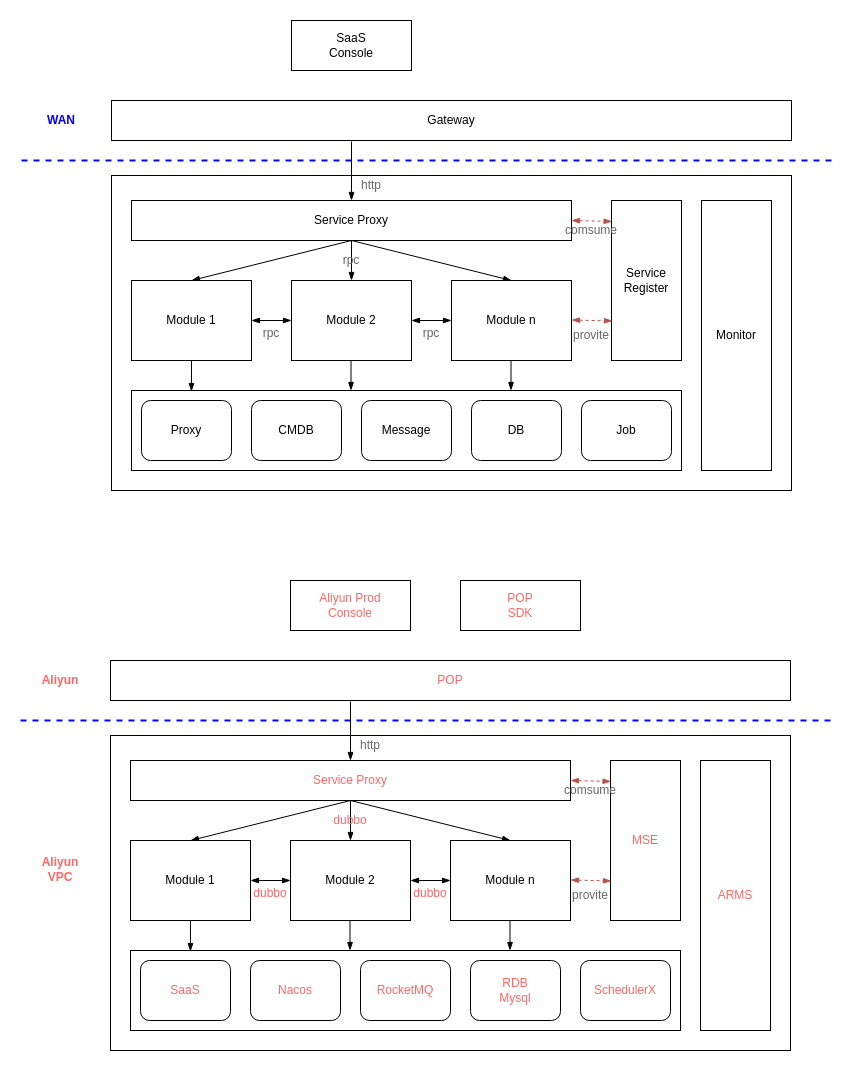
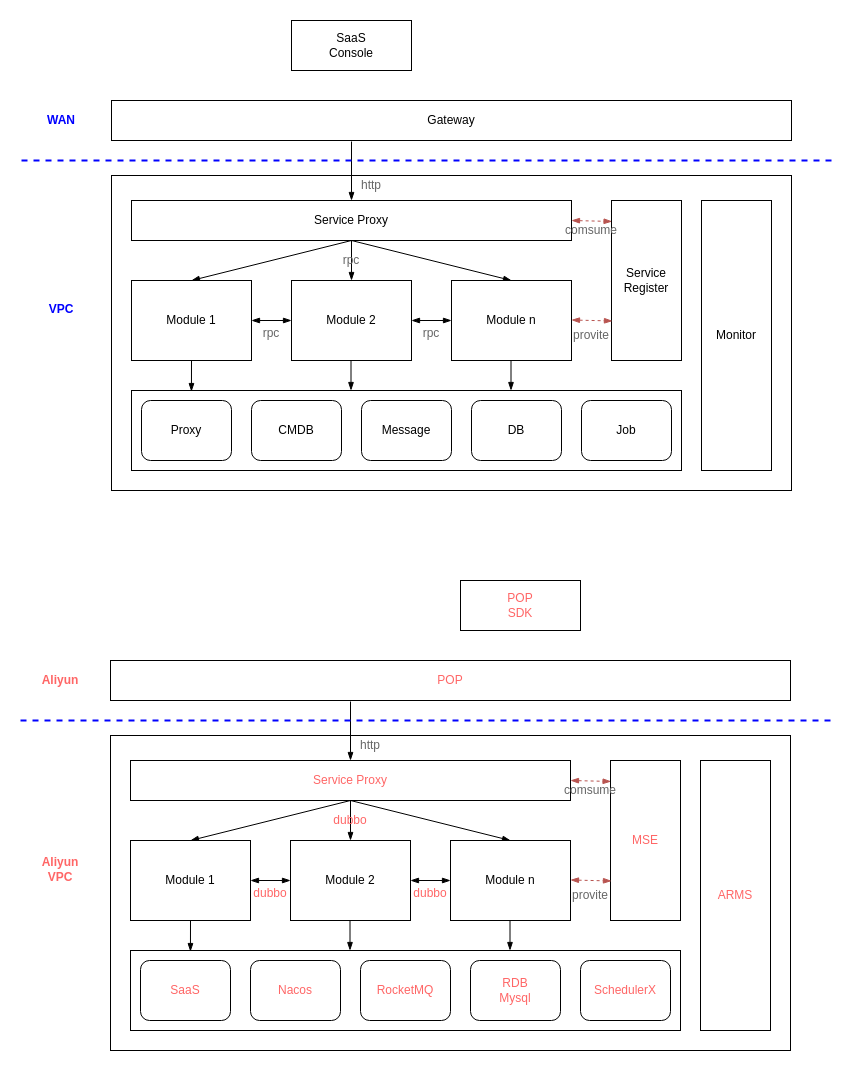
none -> (62, 310)
(351, 606) -> none
